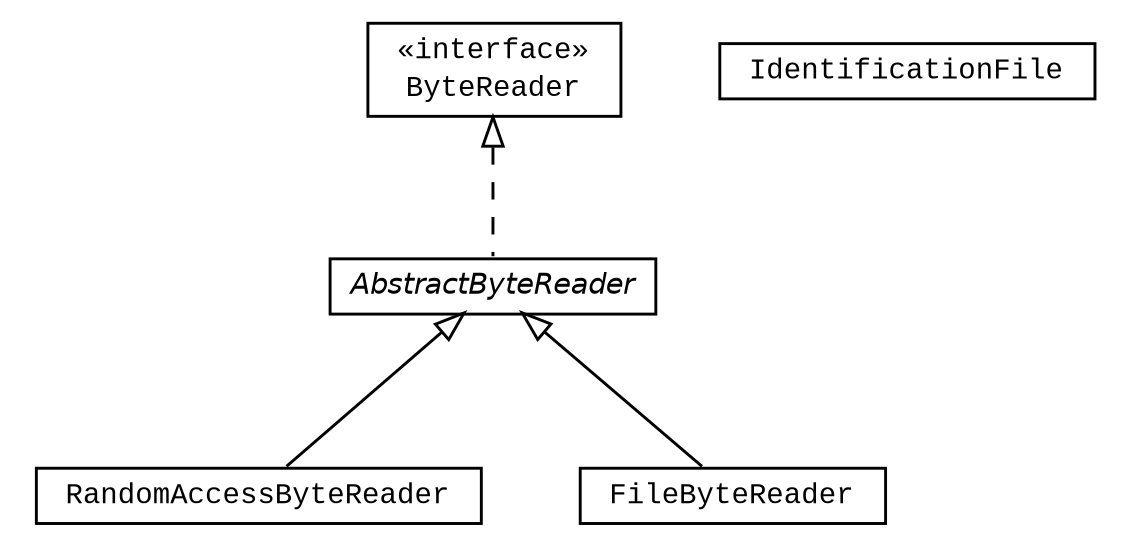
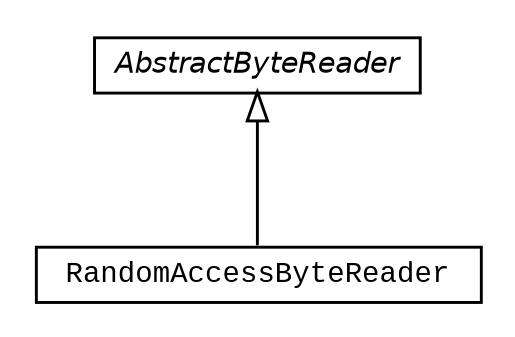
(493, 70) -> none
(906, 70) -> none
(731, 494) -> none
